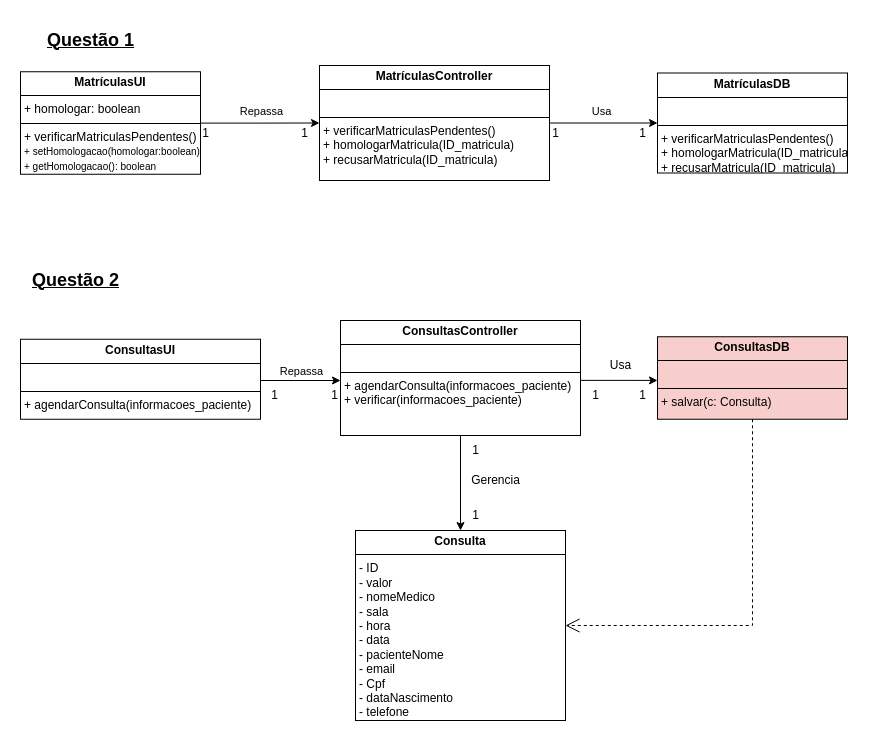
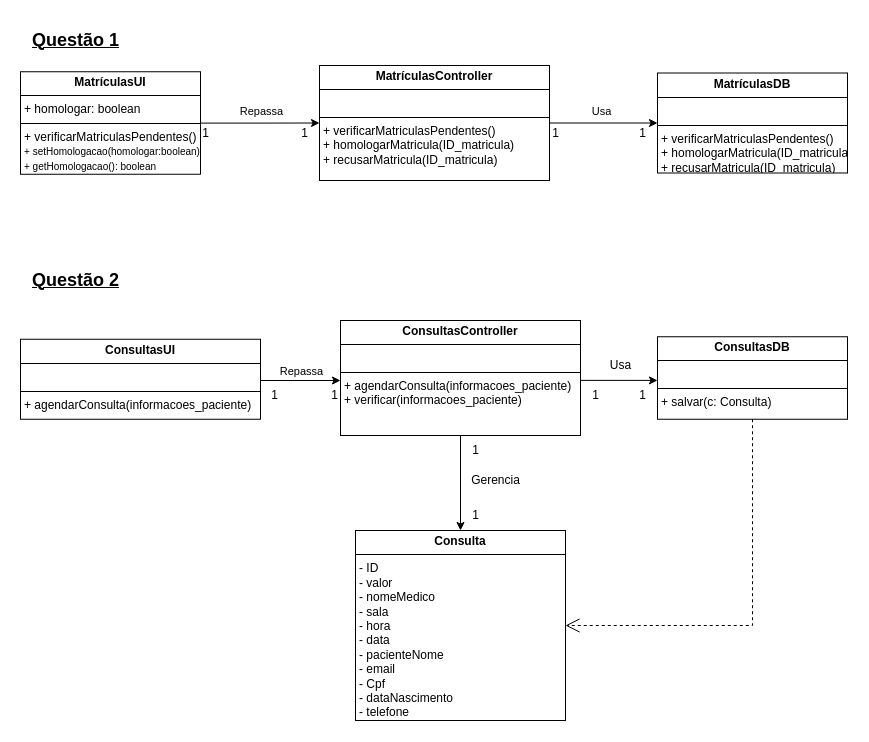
(91, 41) -> (76, 41)
(753, 378) -> (753, 378)
